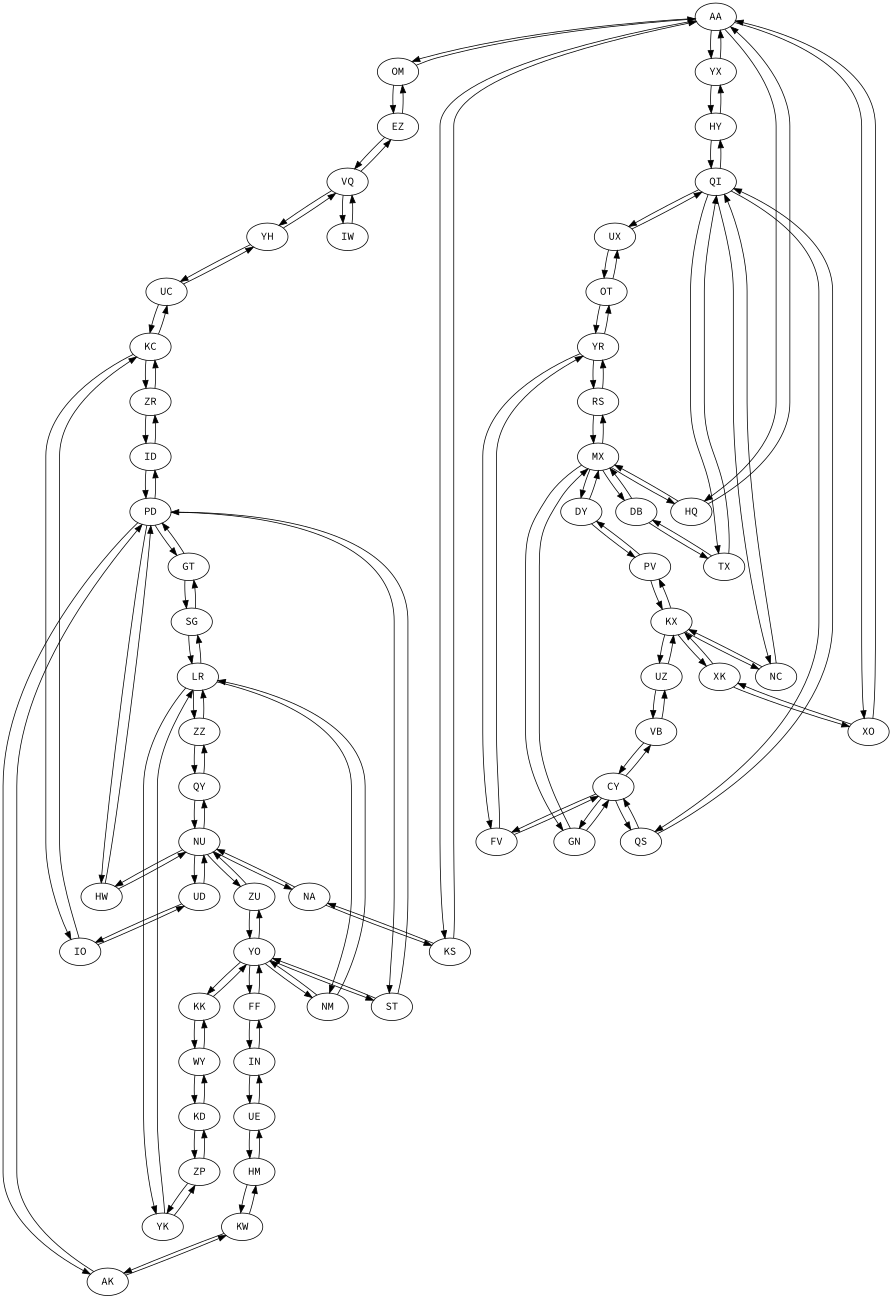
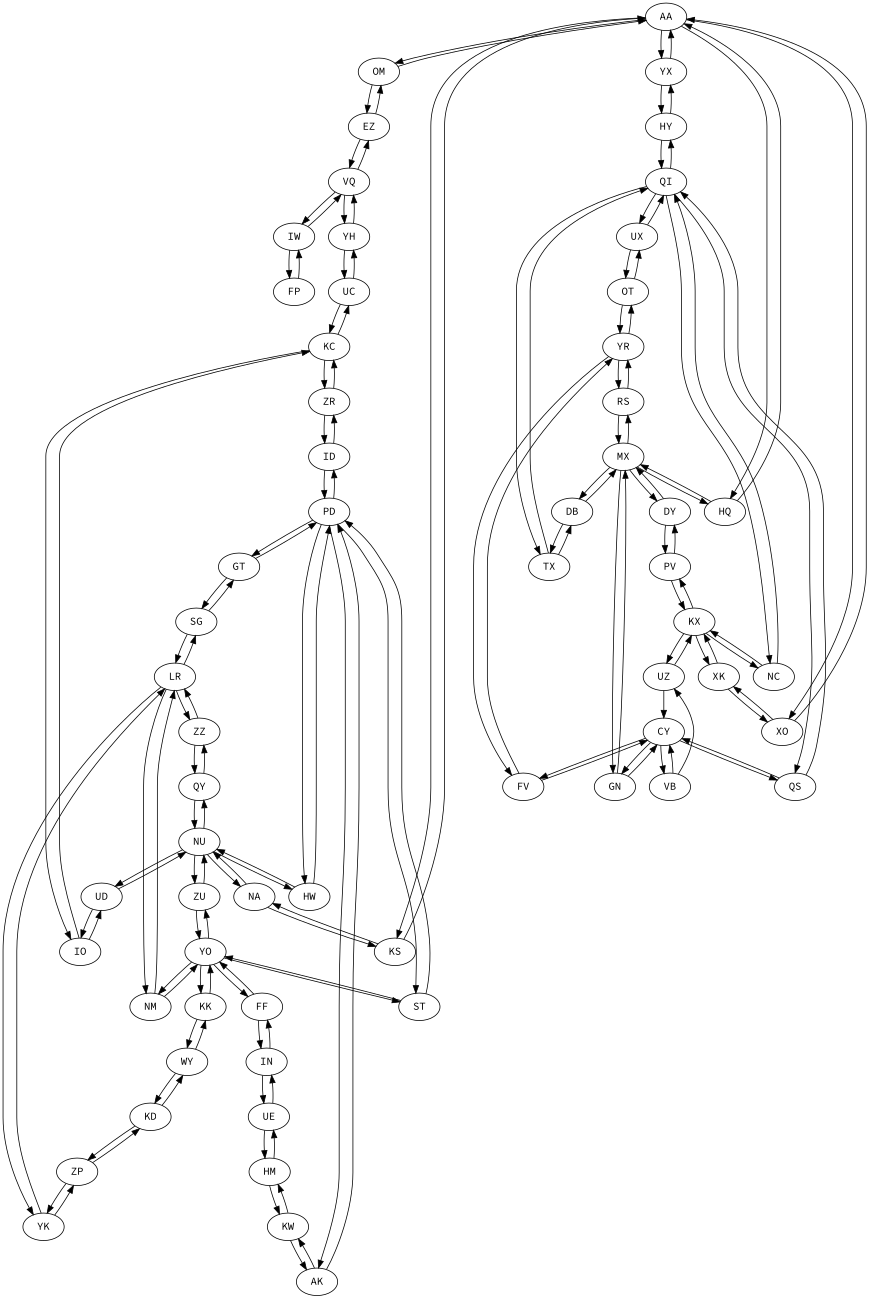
none -> (294, 292)
(654, 700) -> (664, 701)
